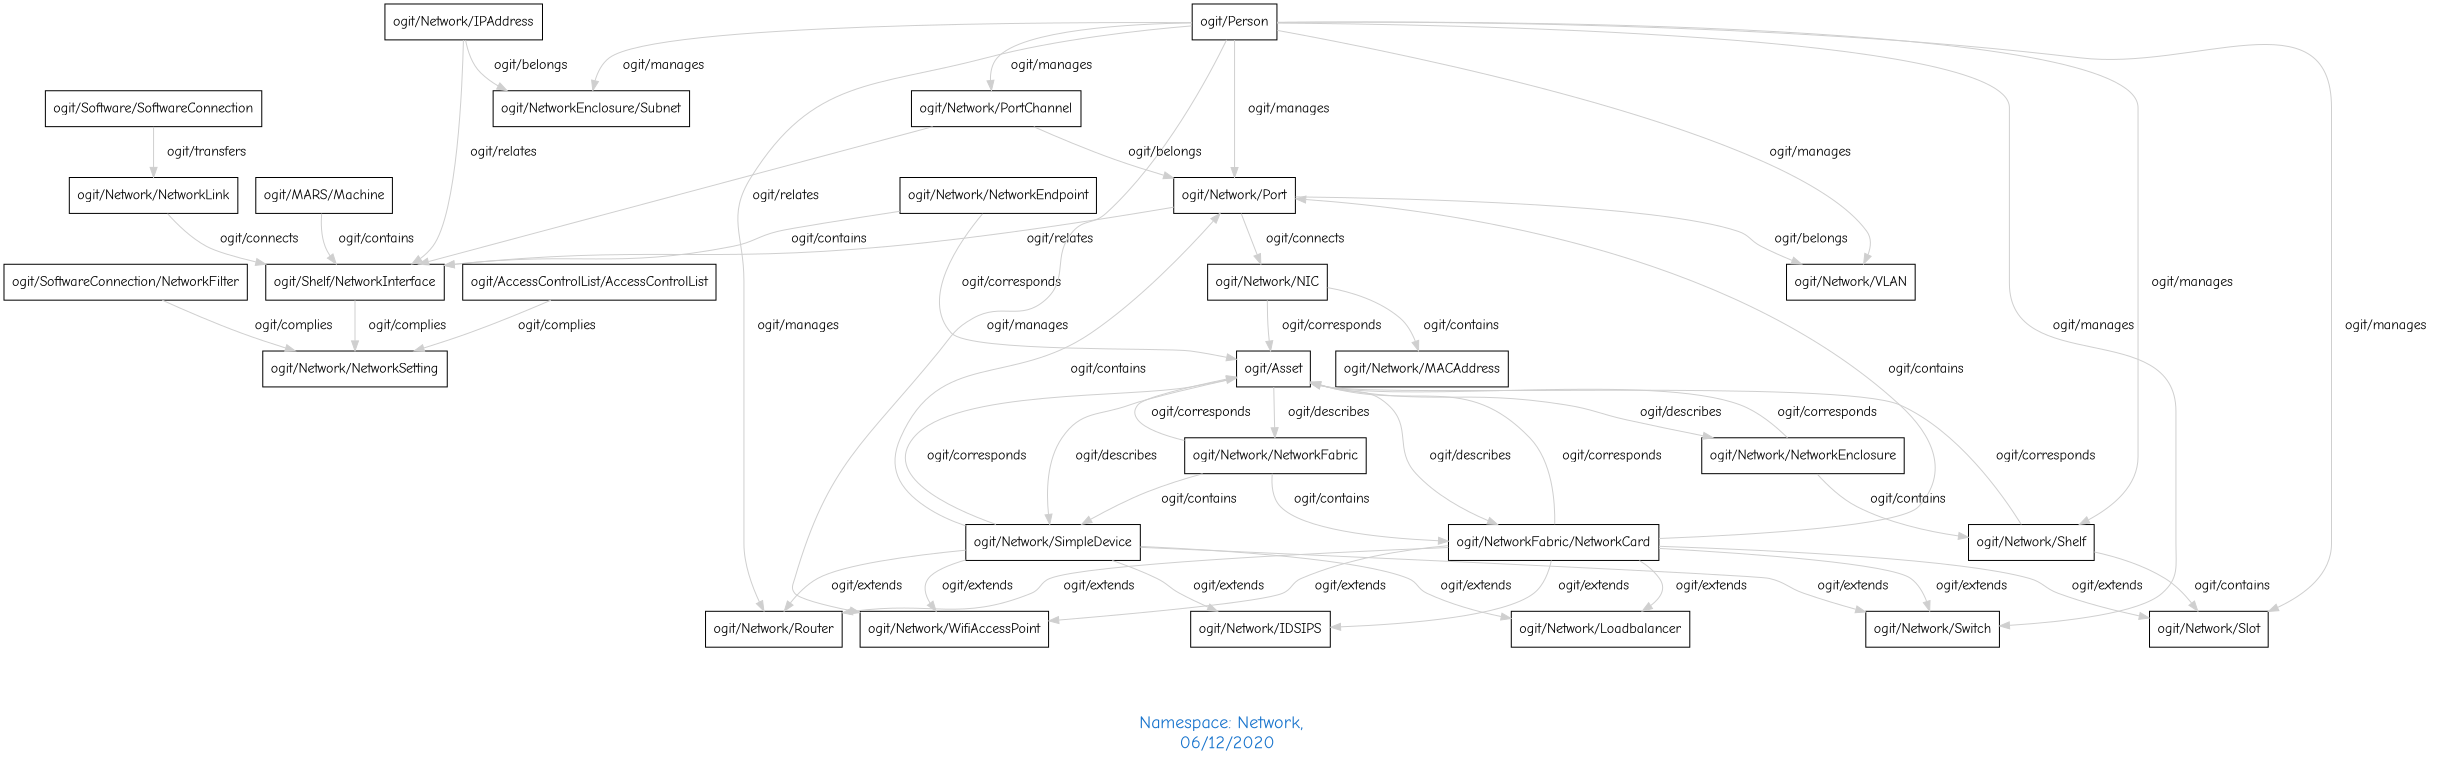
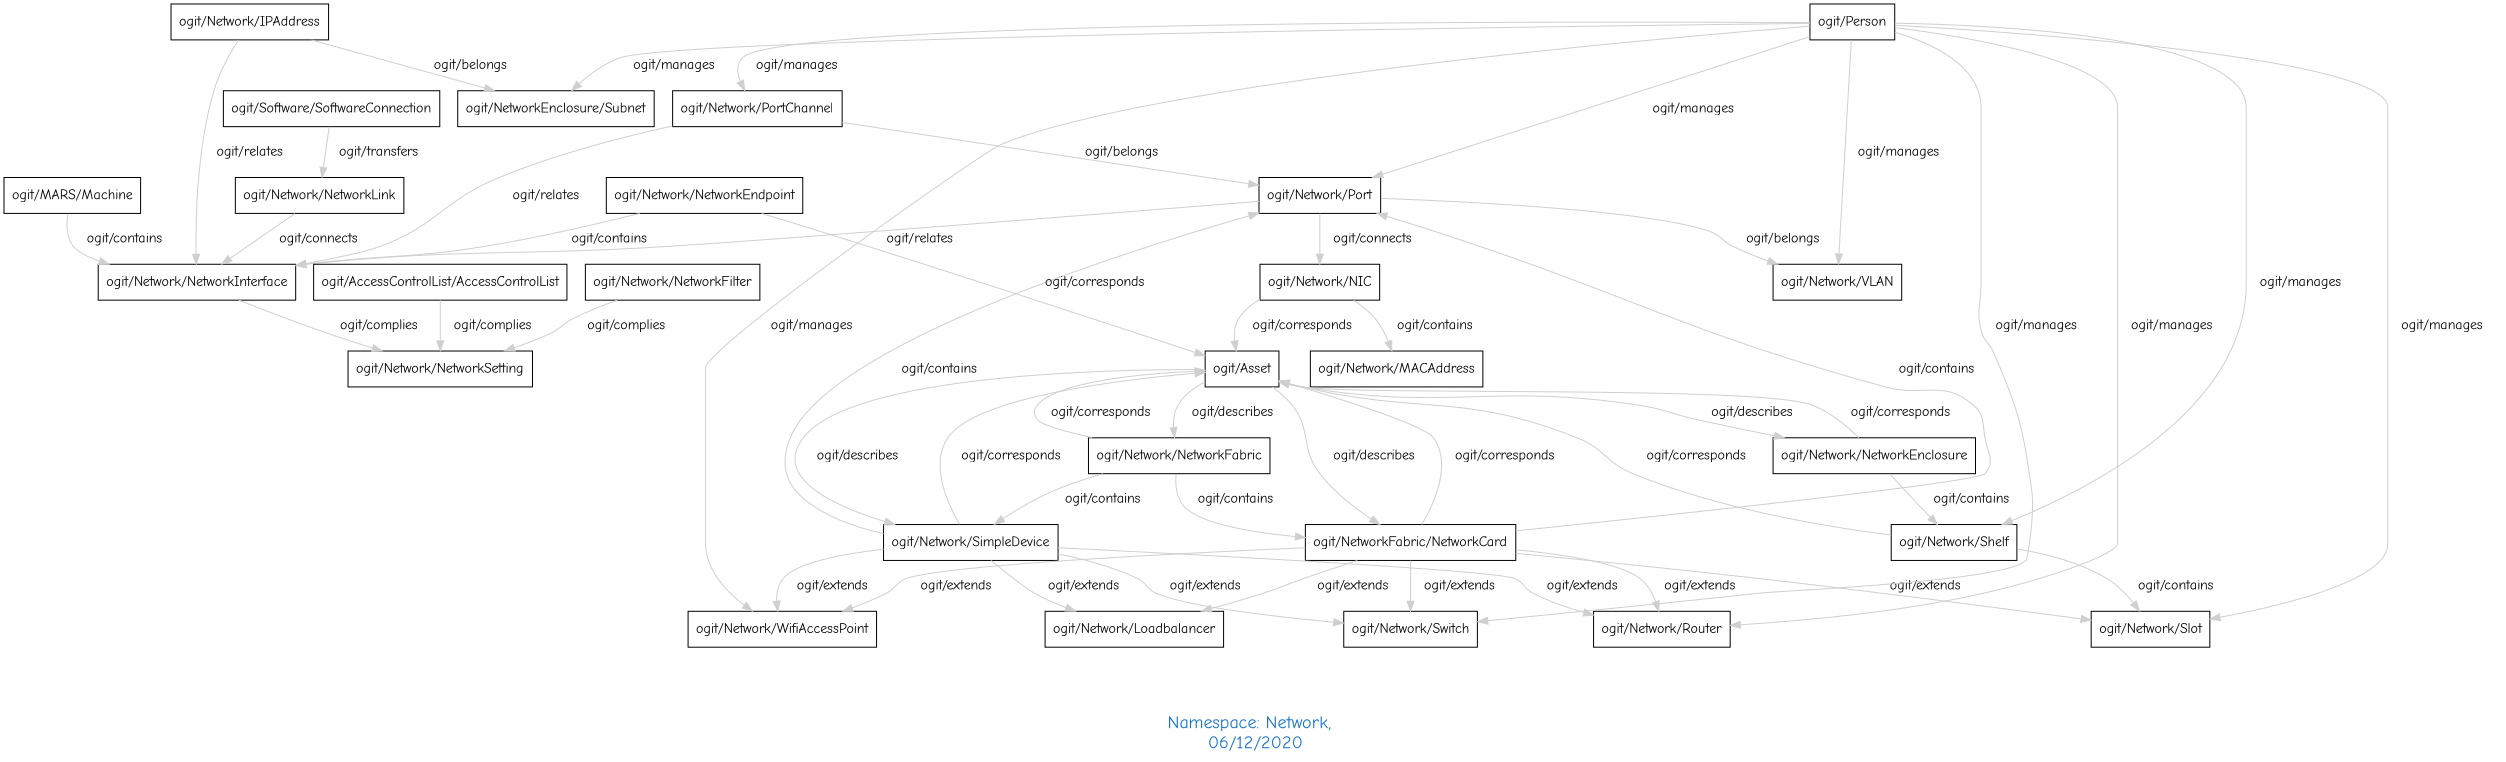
(126, 282) -> (673, 282)
(355, 282) -> (197, 282)
(1260, 629) -> none
